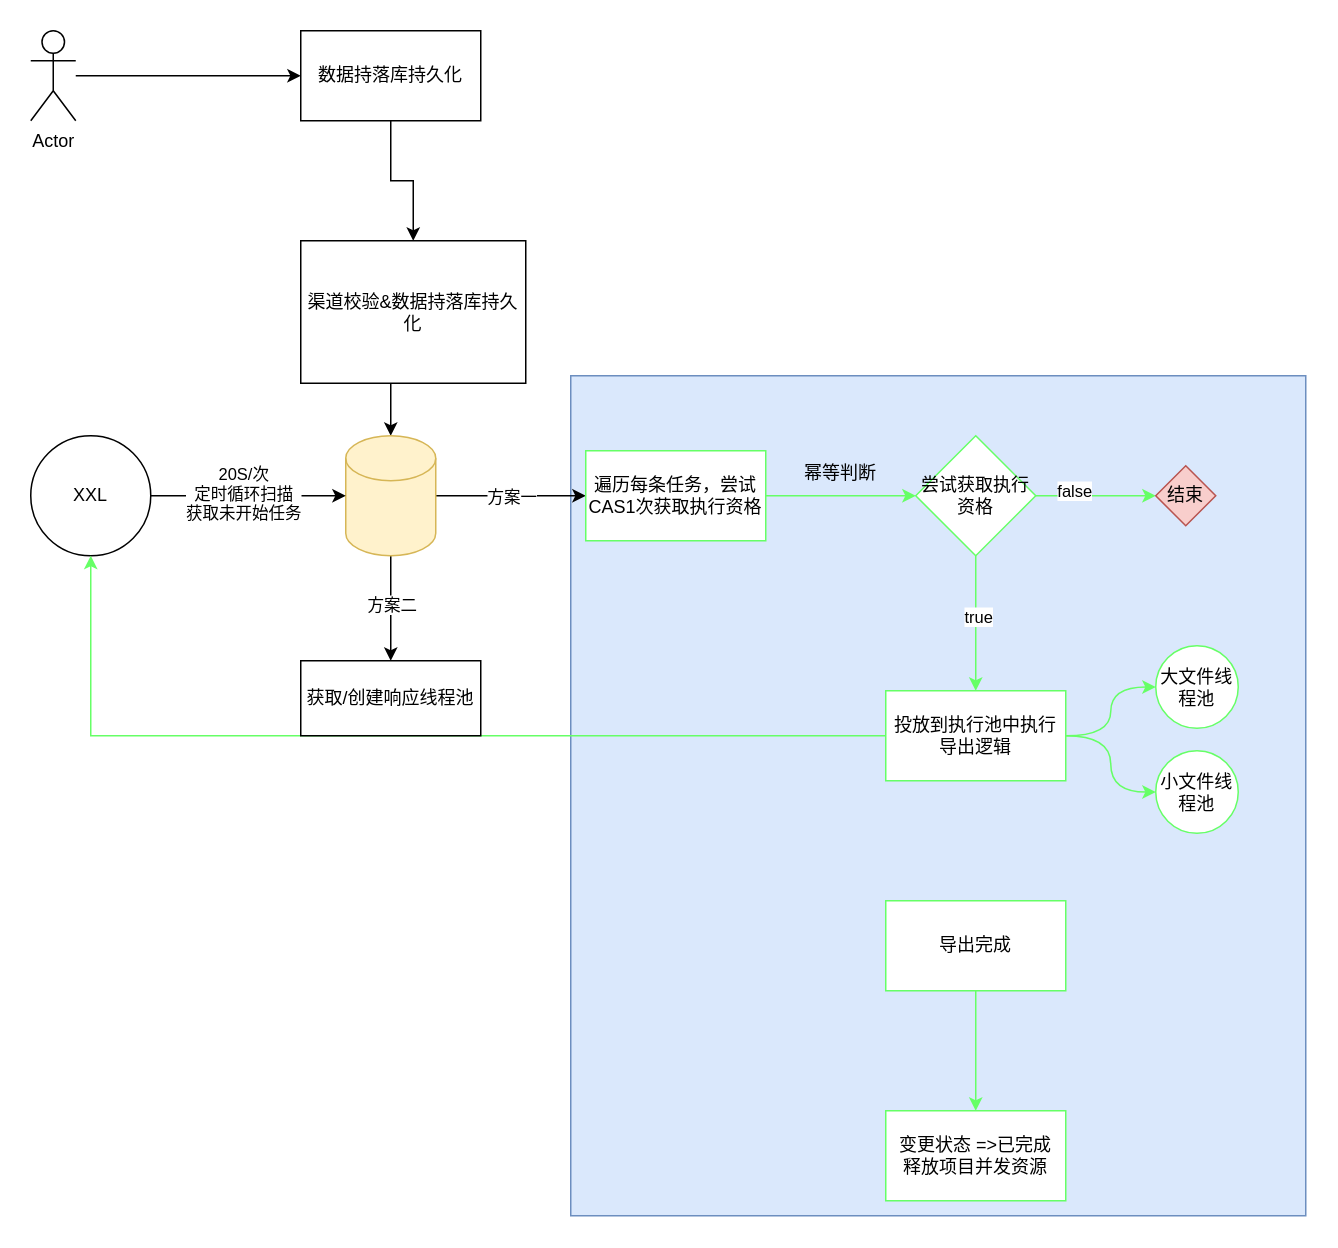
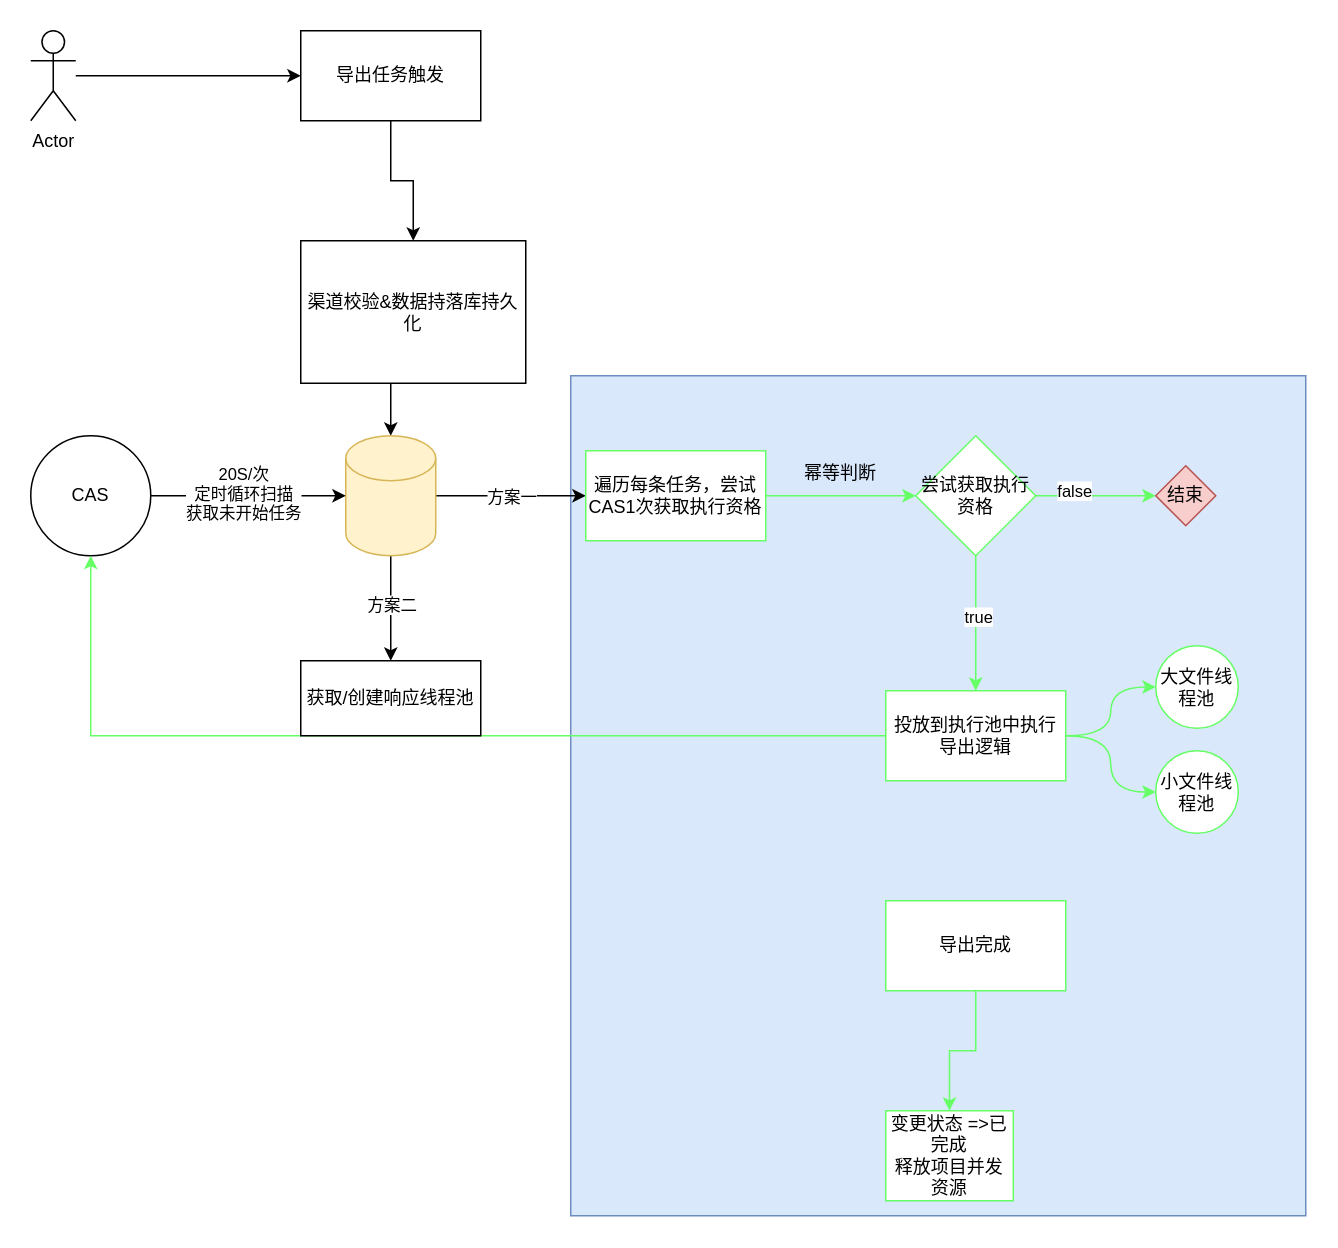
(391, 76) -> (391, 76)
(91, 496) -> (91, 496)
(976, 1156) -> (950, 1156)
